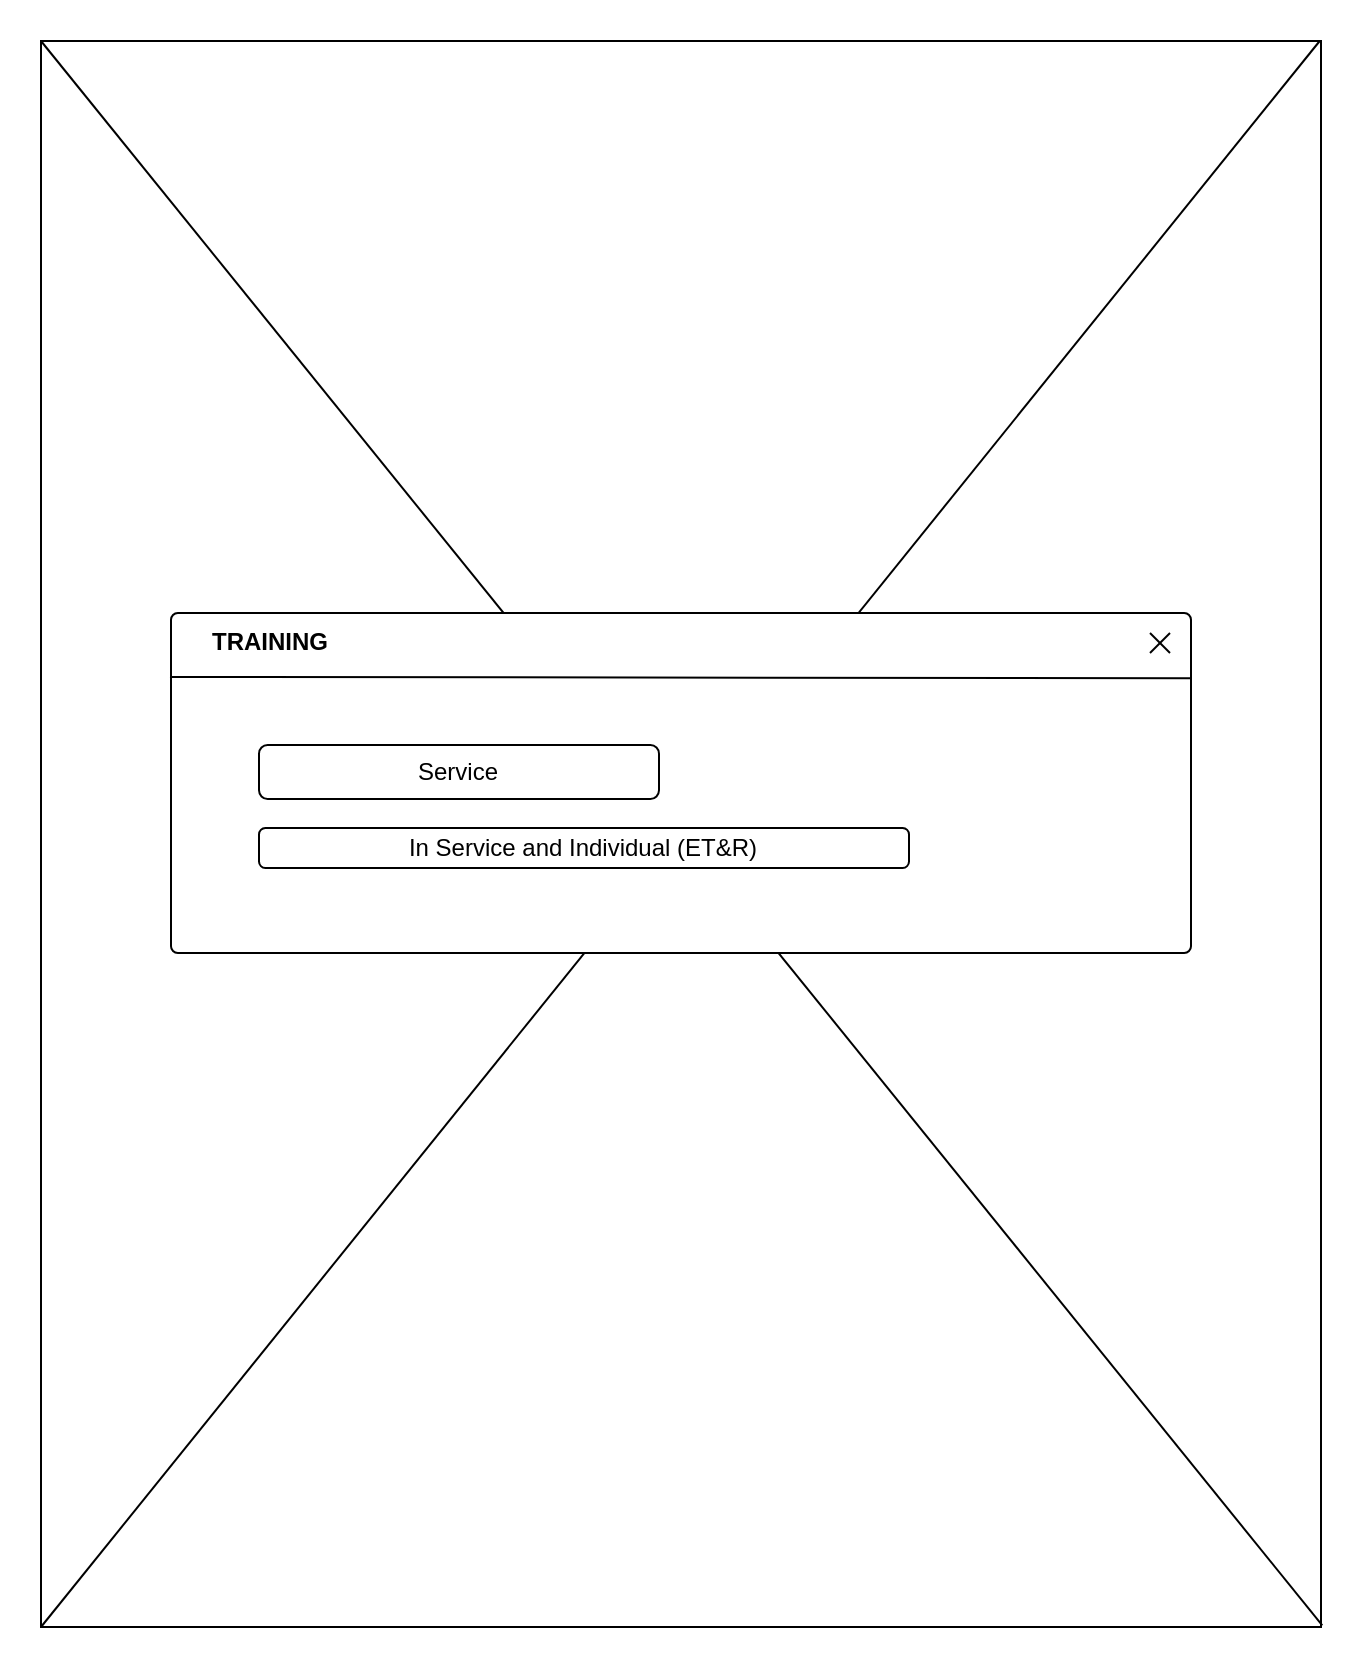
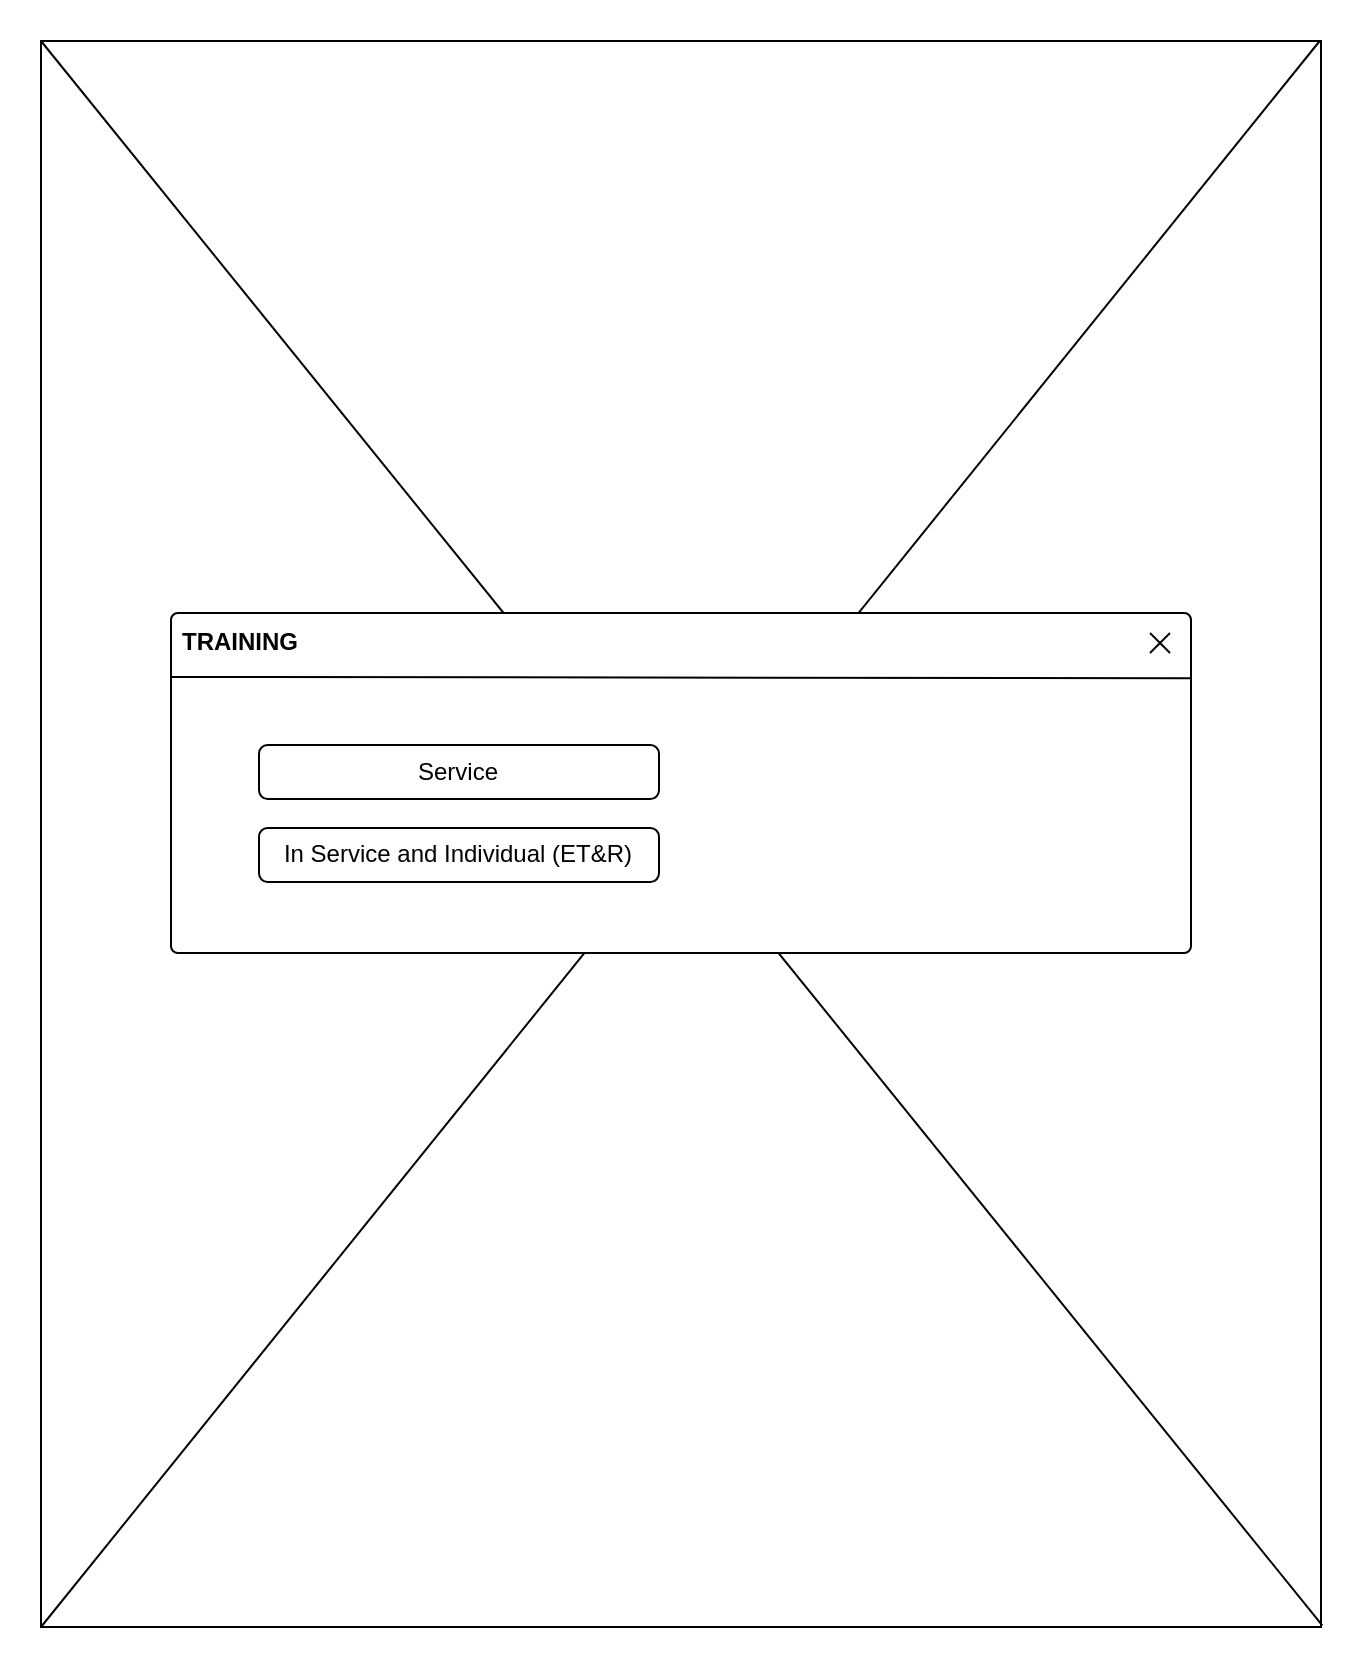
(270, 643) -> (240, 643)
(584, 848) -> (459, 855)
